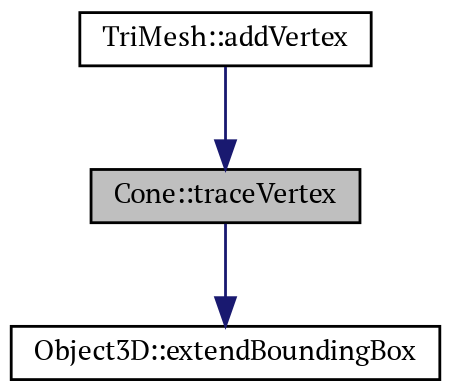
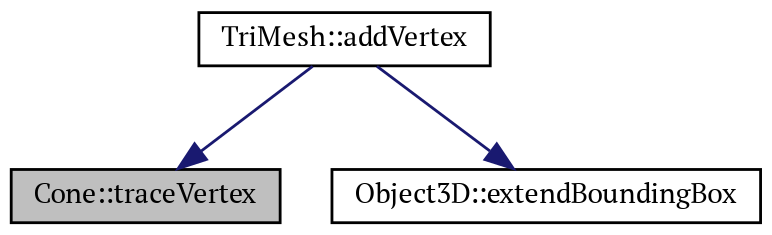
(226, 260) -> (433, 109)
